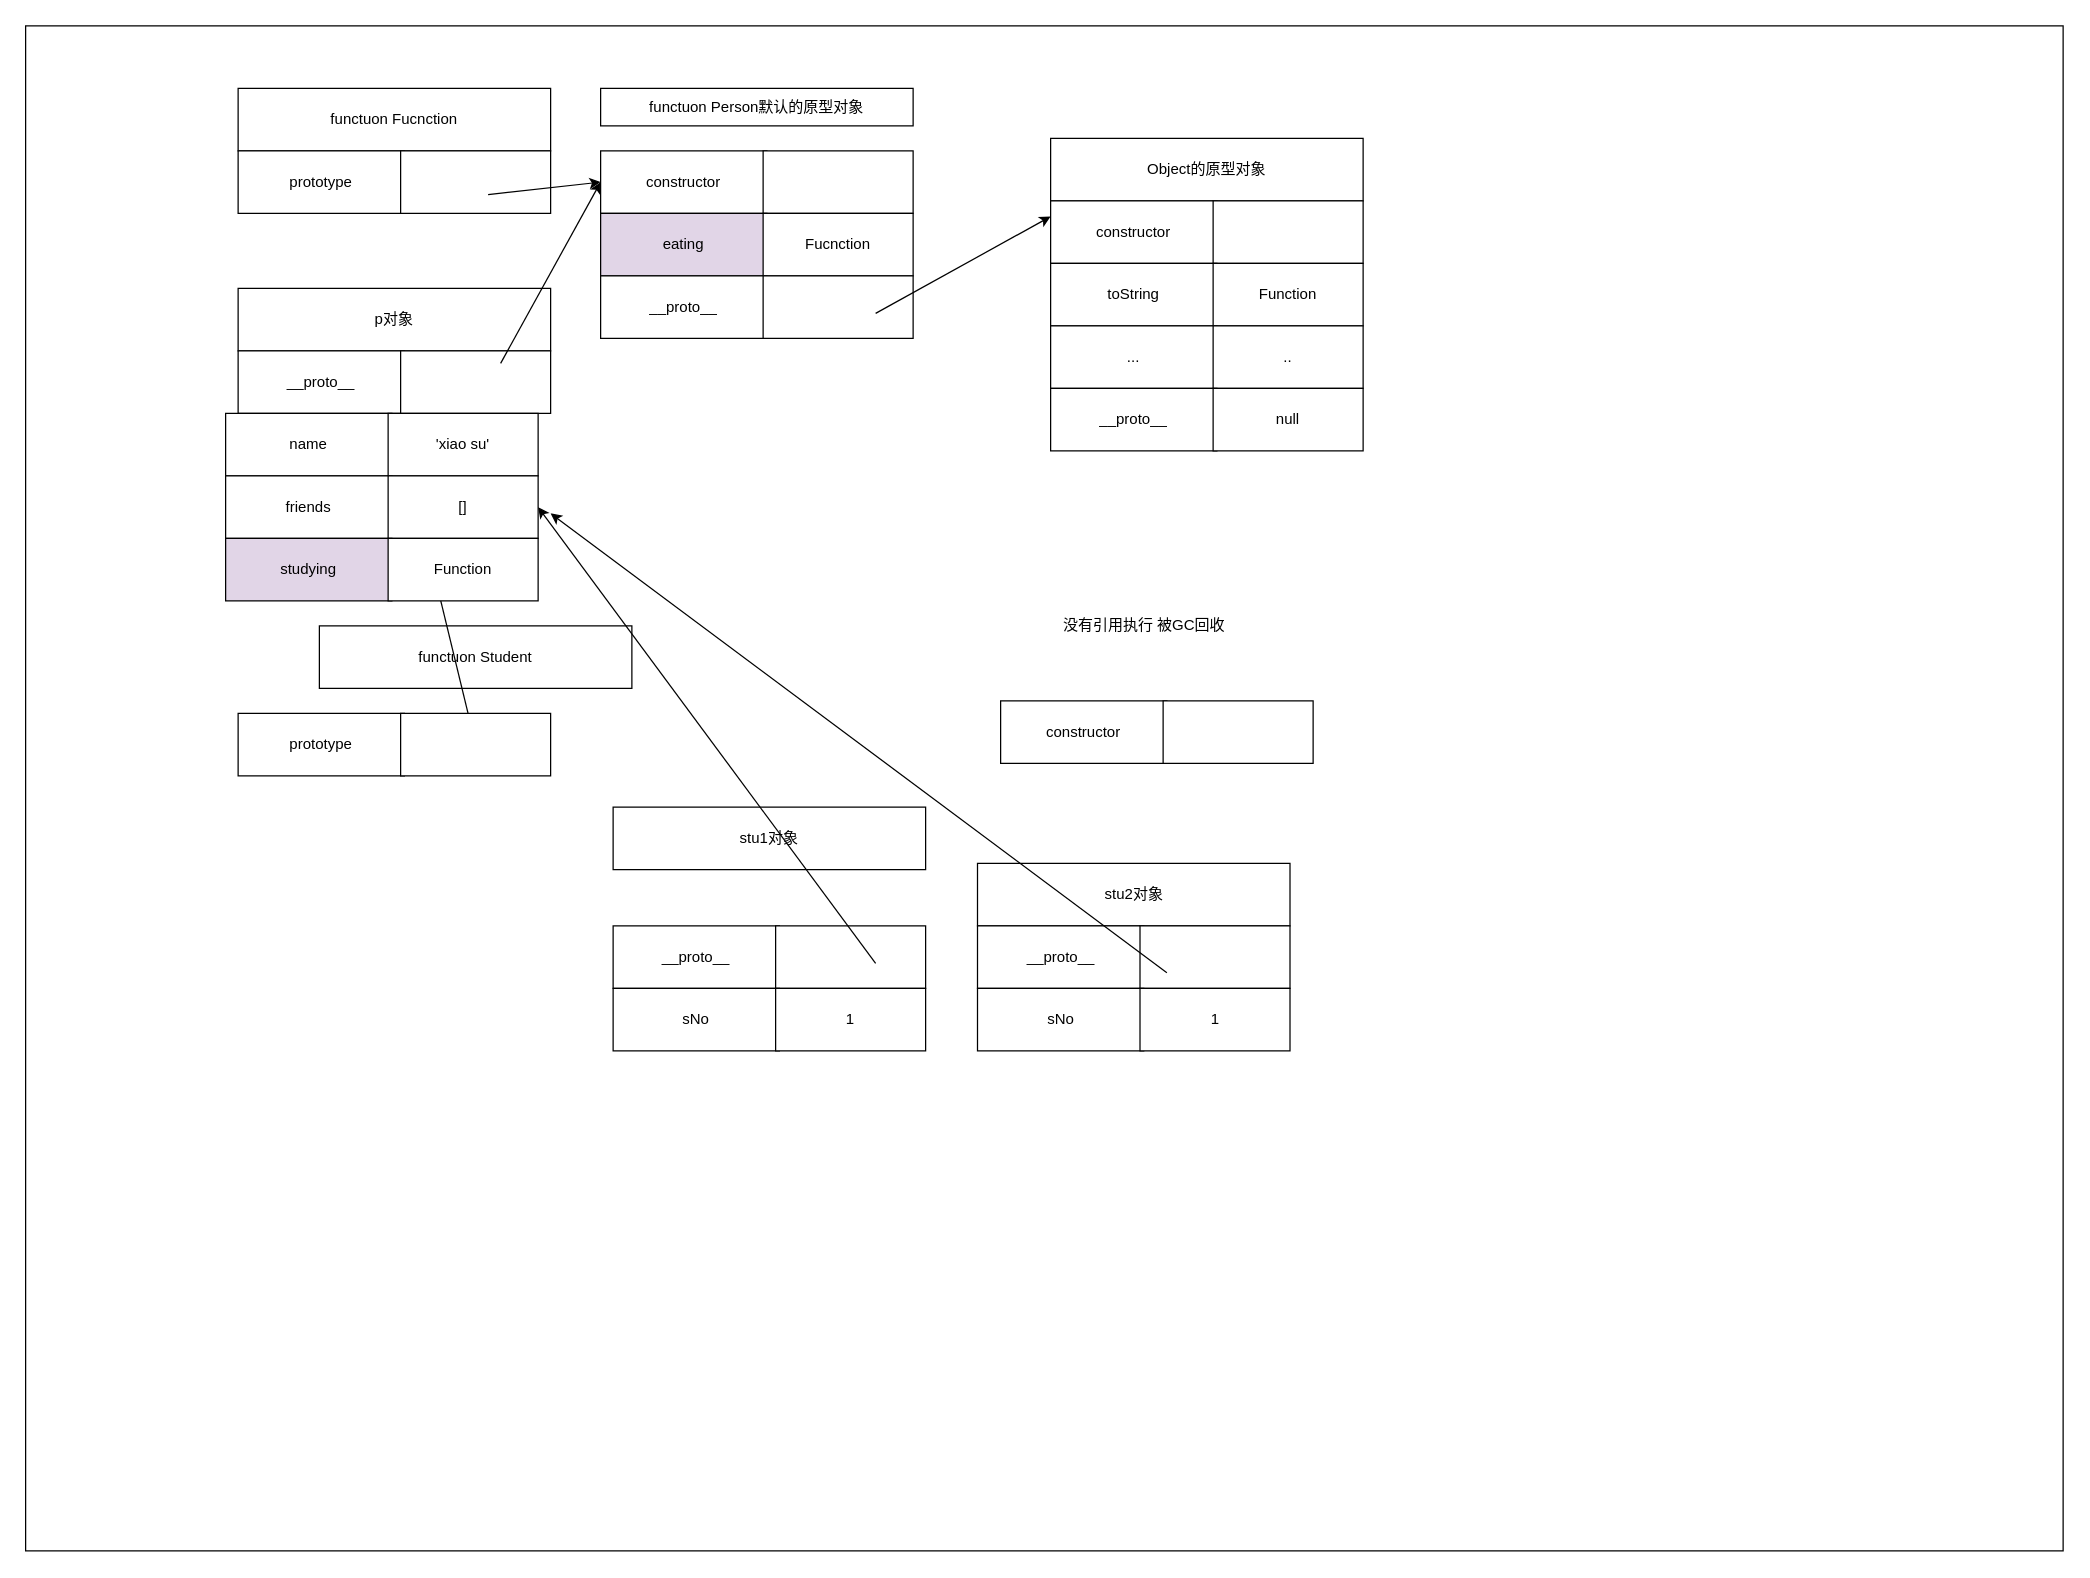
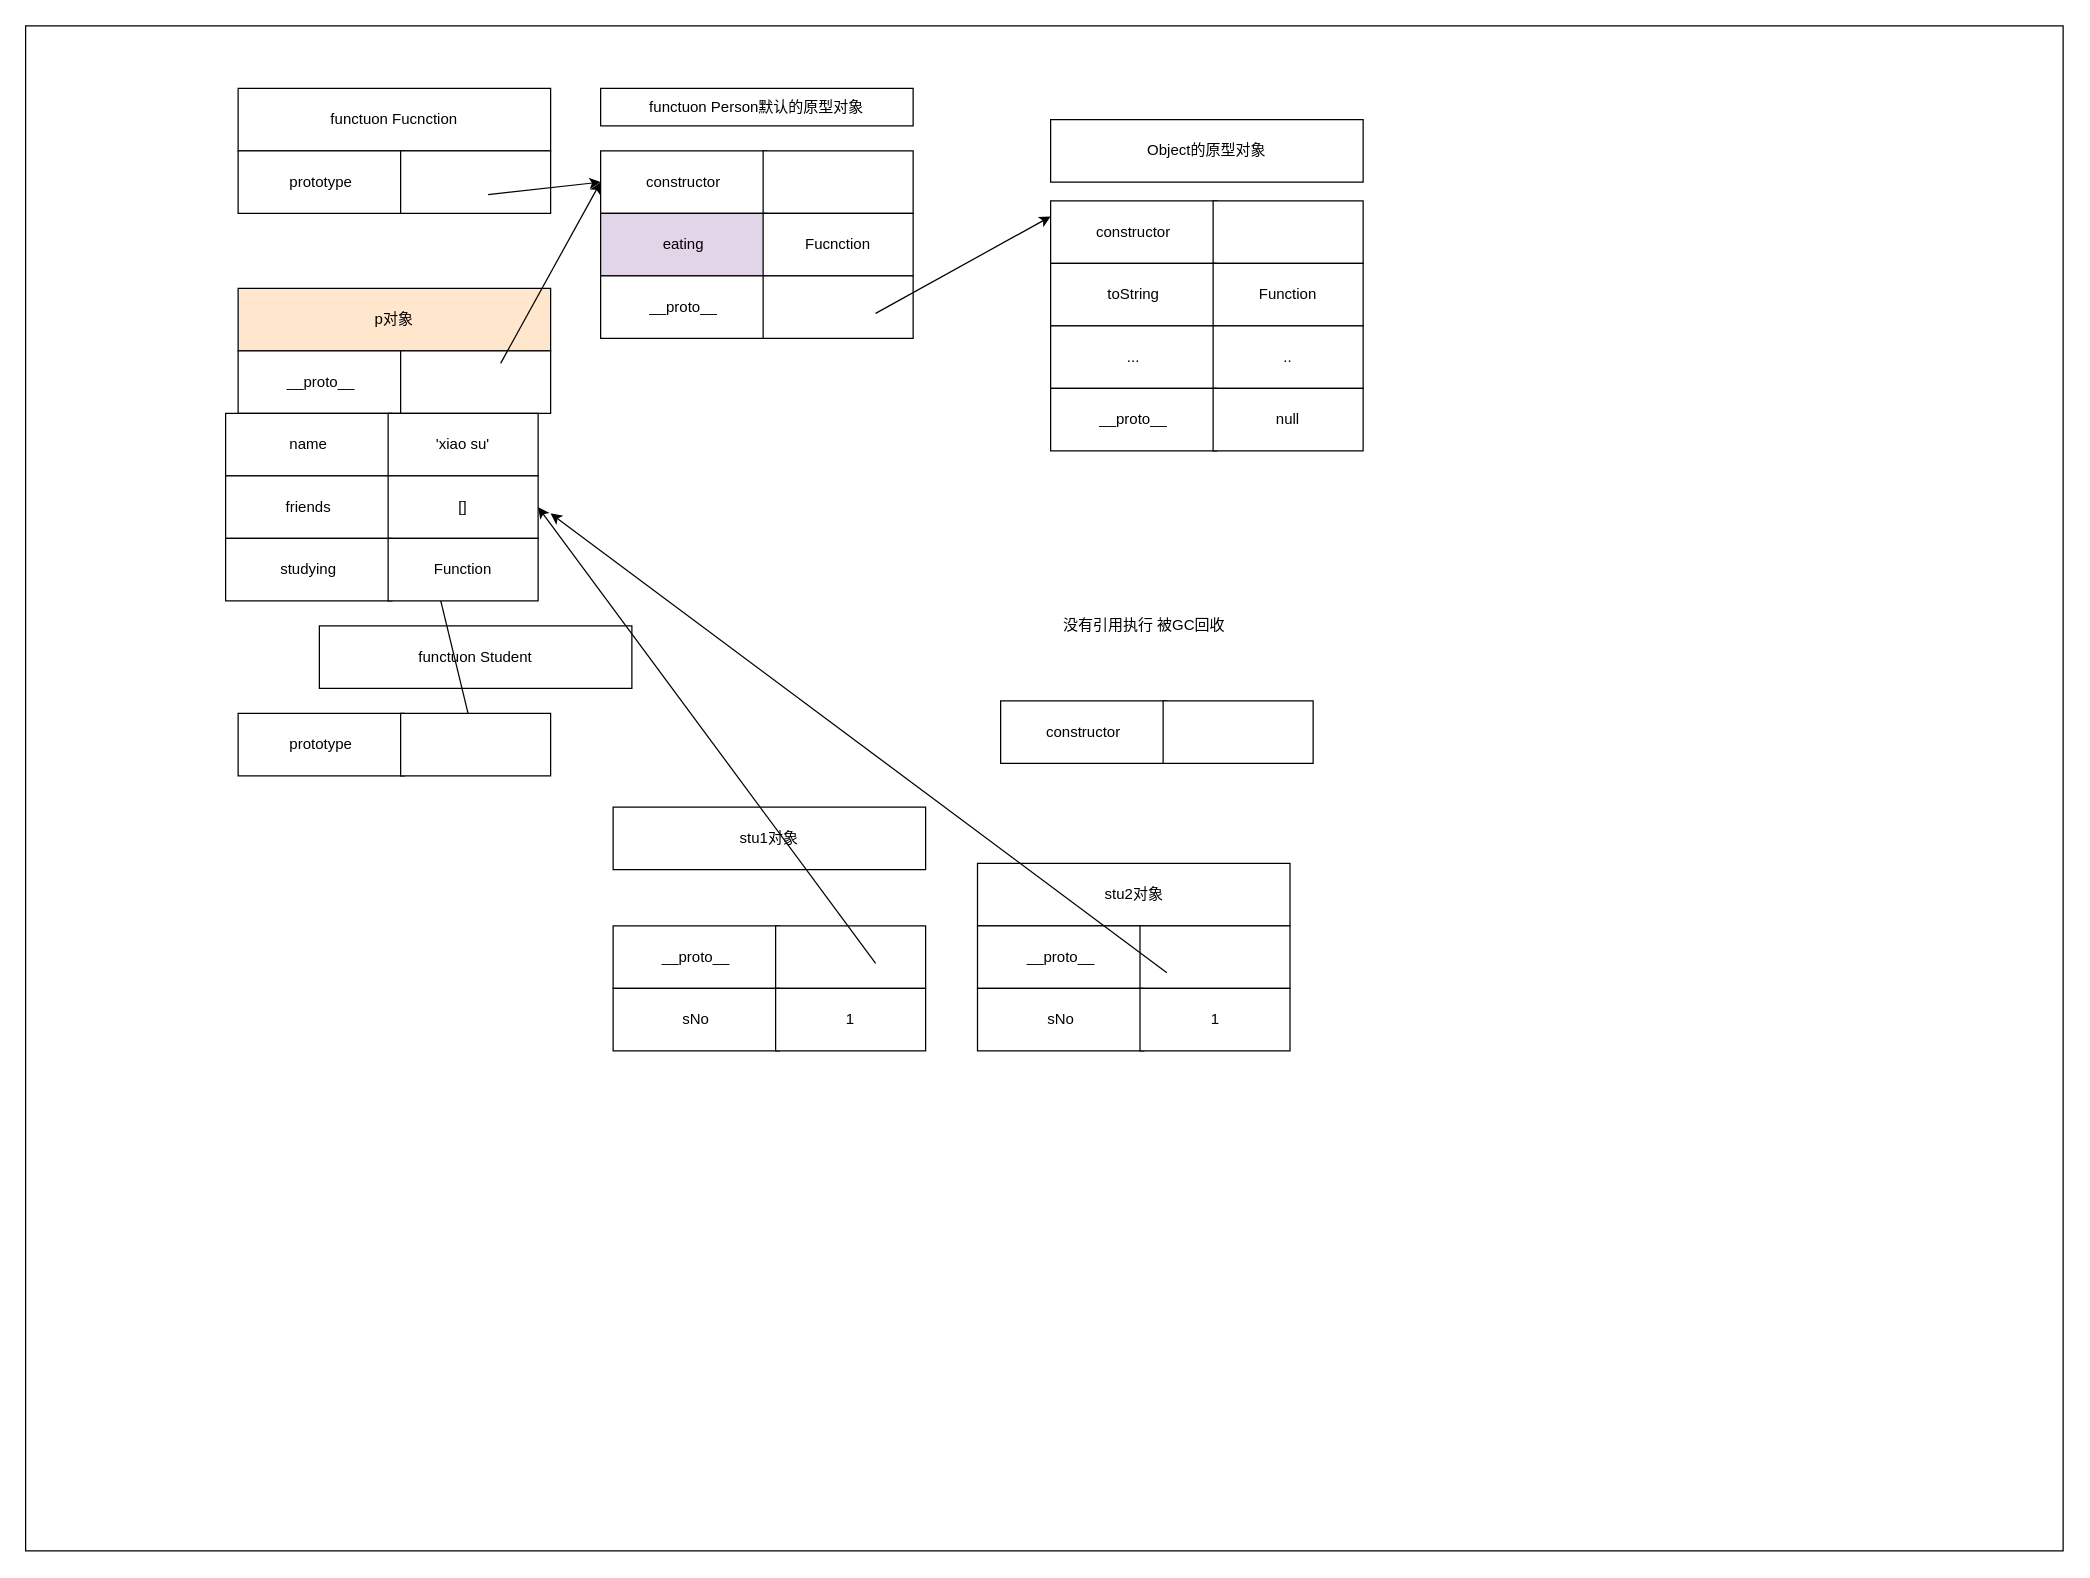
(1207, 169) -> (1207, 151)
(394, 319) -> (394, 319)
(309, 569) -> (309, 569)
